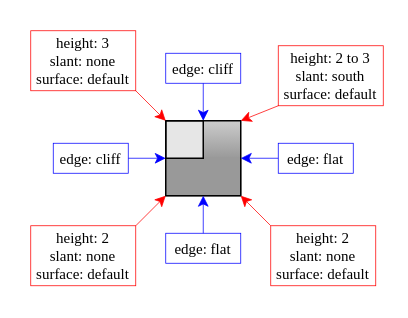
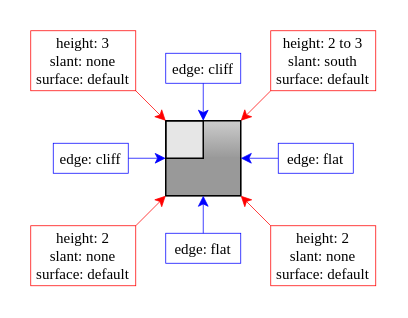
(331, 76) -> (323, 61)
